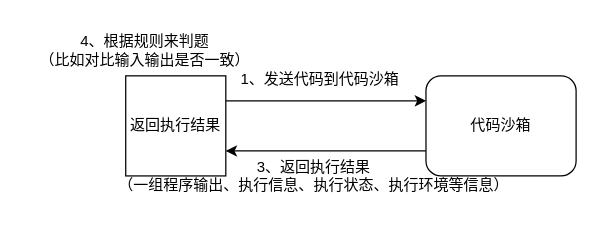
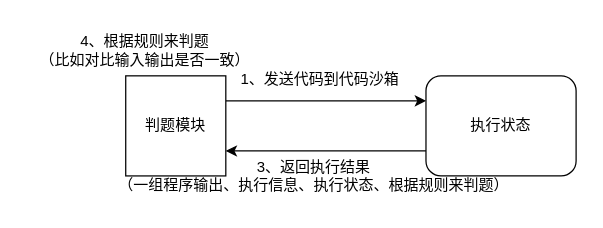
(176, 126) -> (176, 126)
(501, 126) -> (501, 126)
(314, 176) -> (314, 176)
